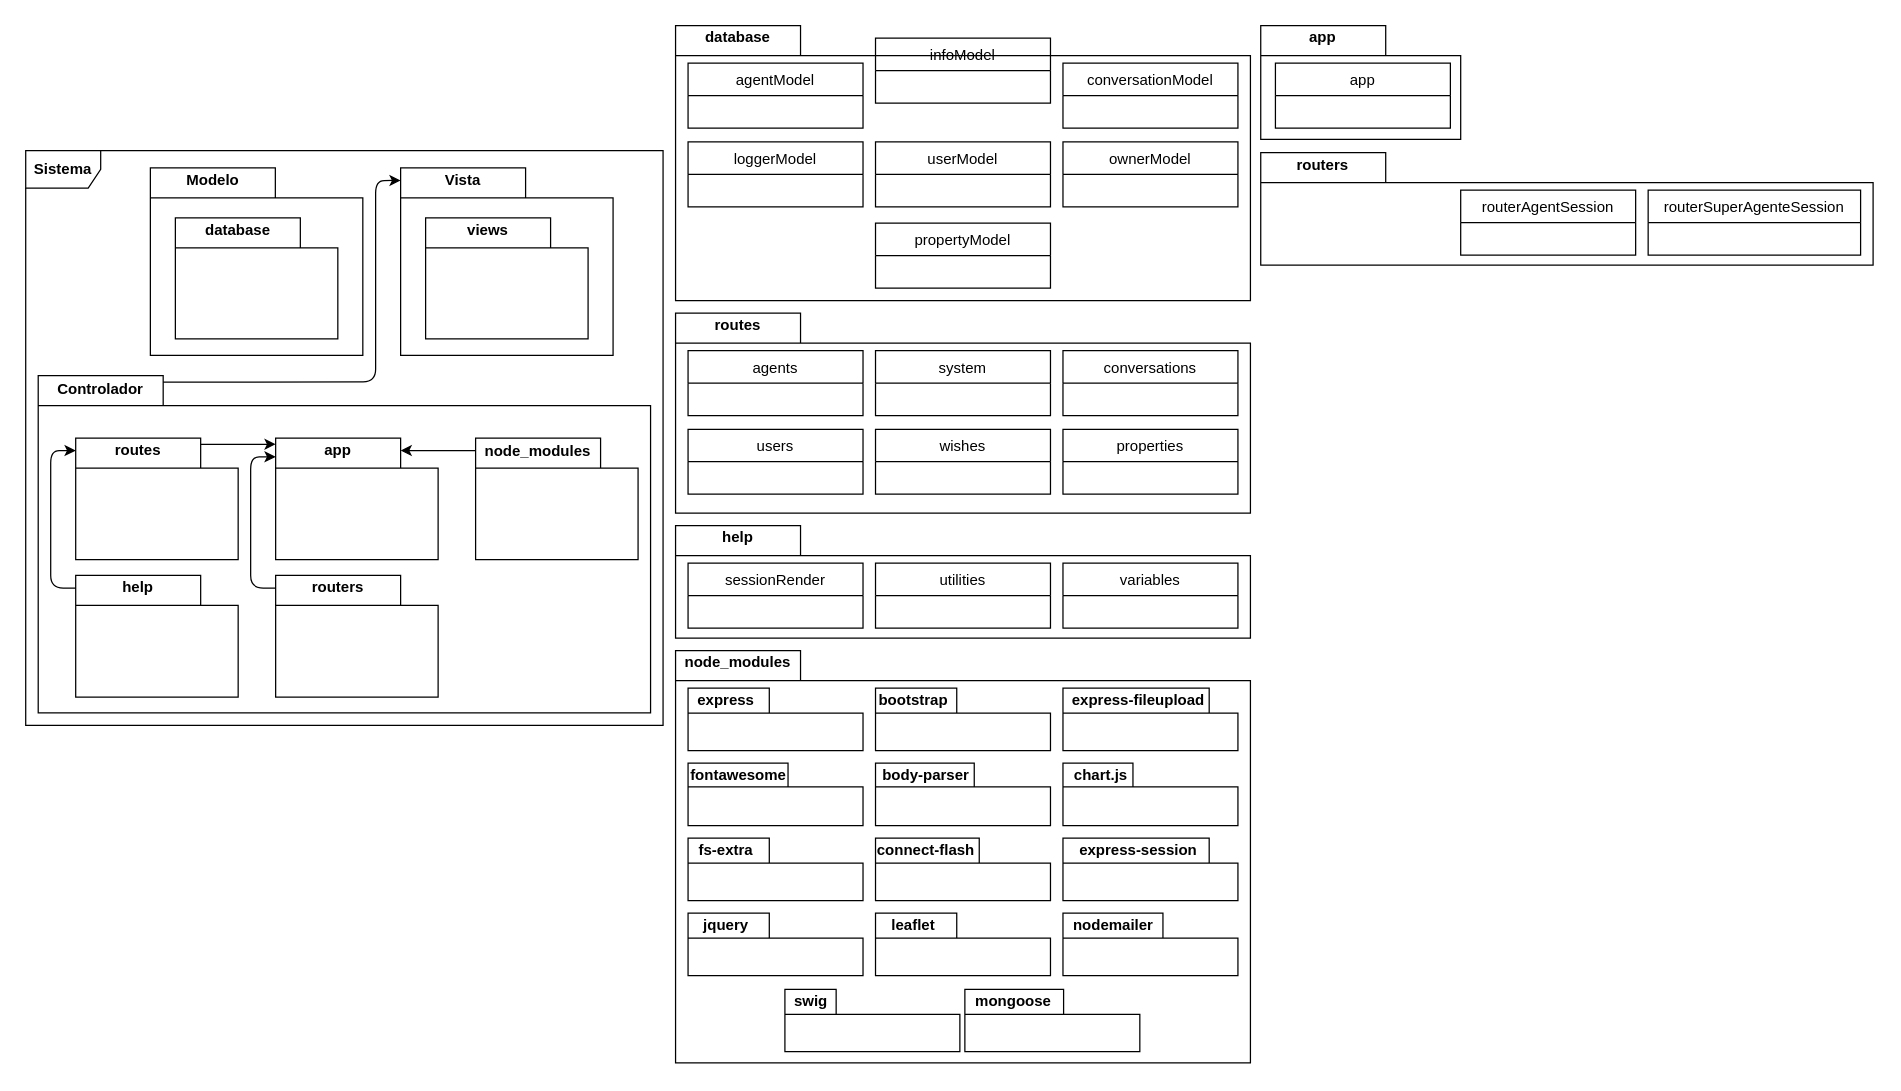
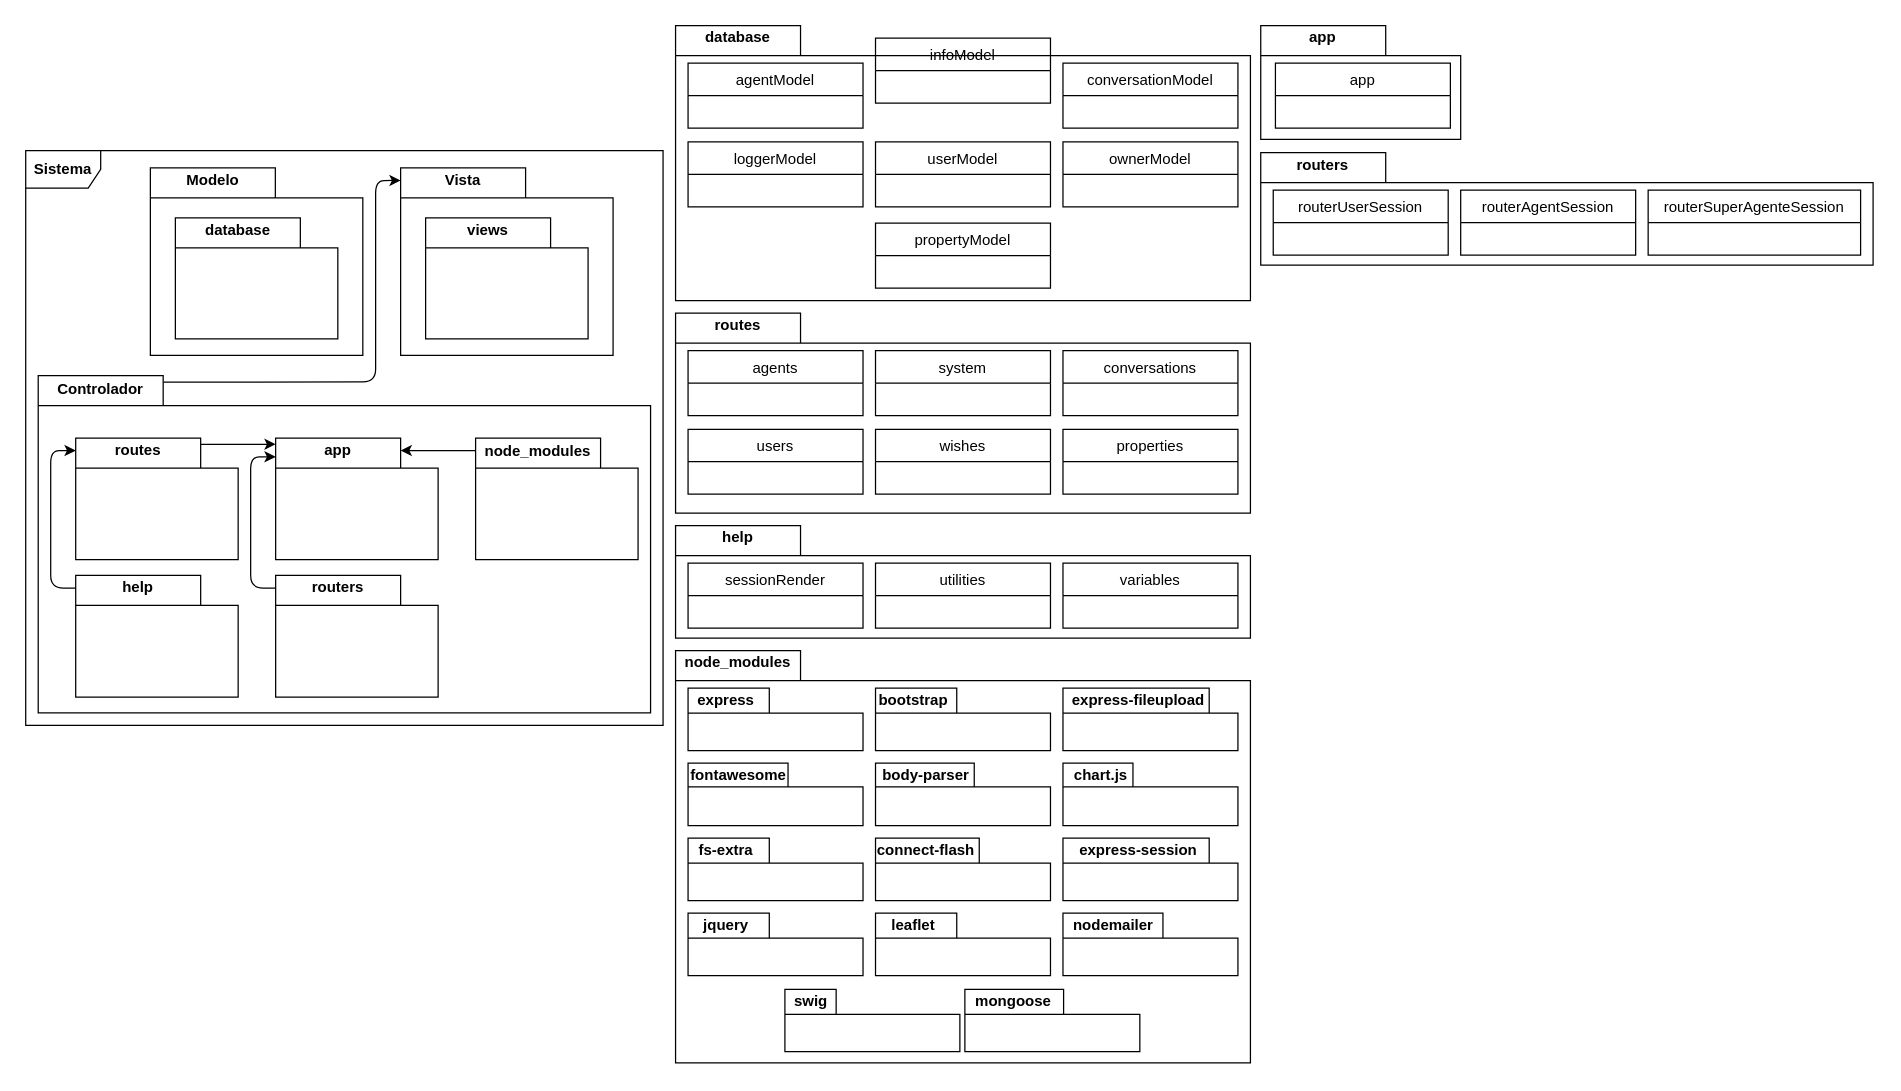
none -> (1361, 223)
